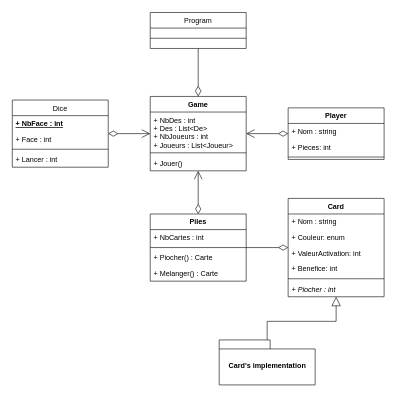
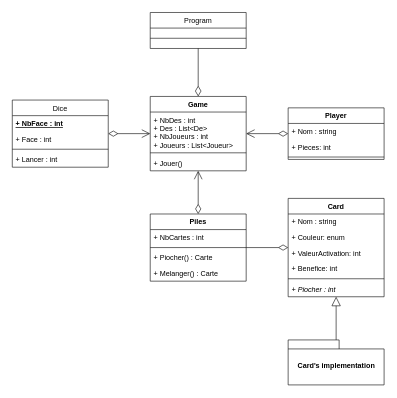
(267, 362) -> (336, 362)
